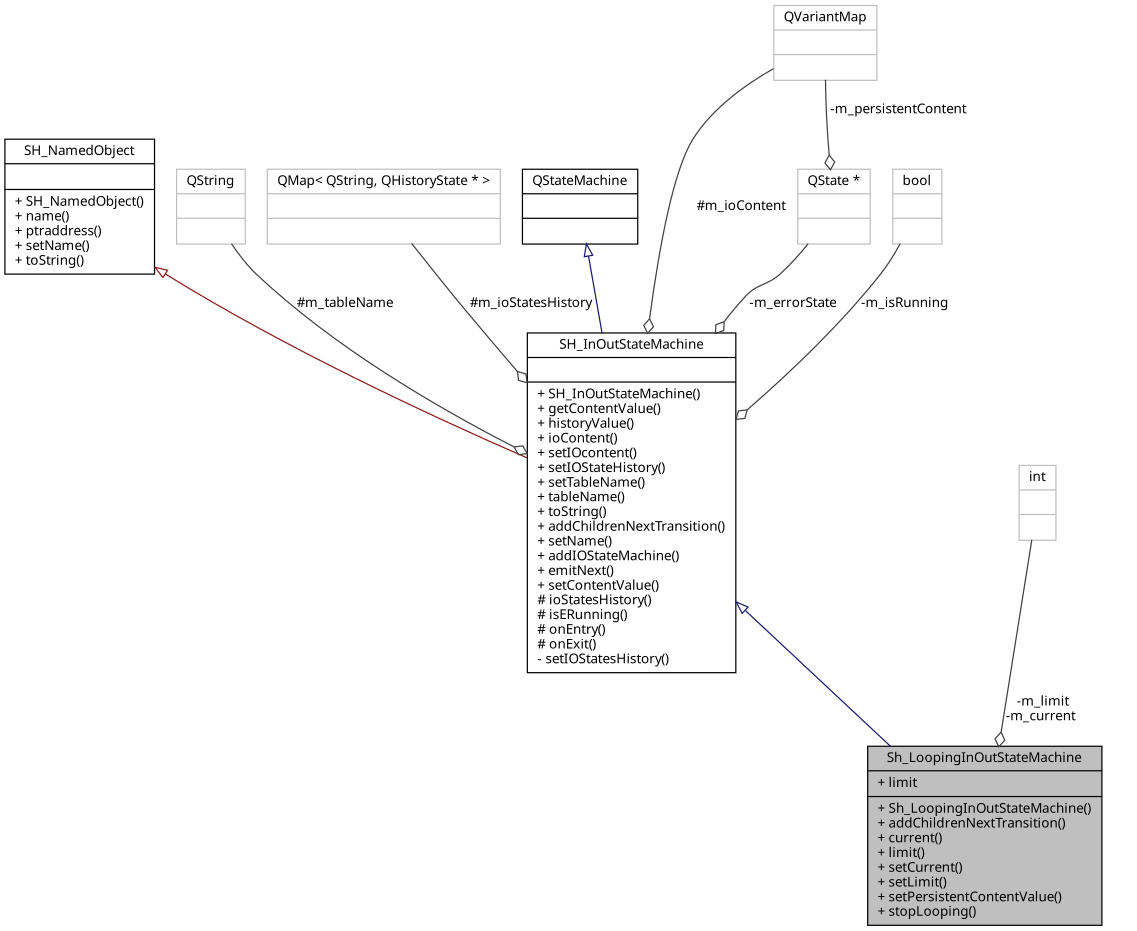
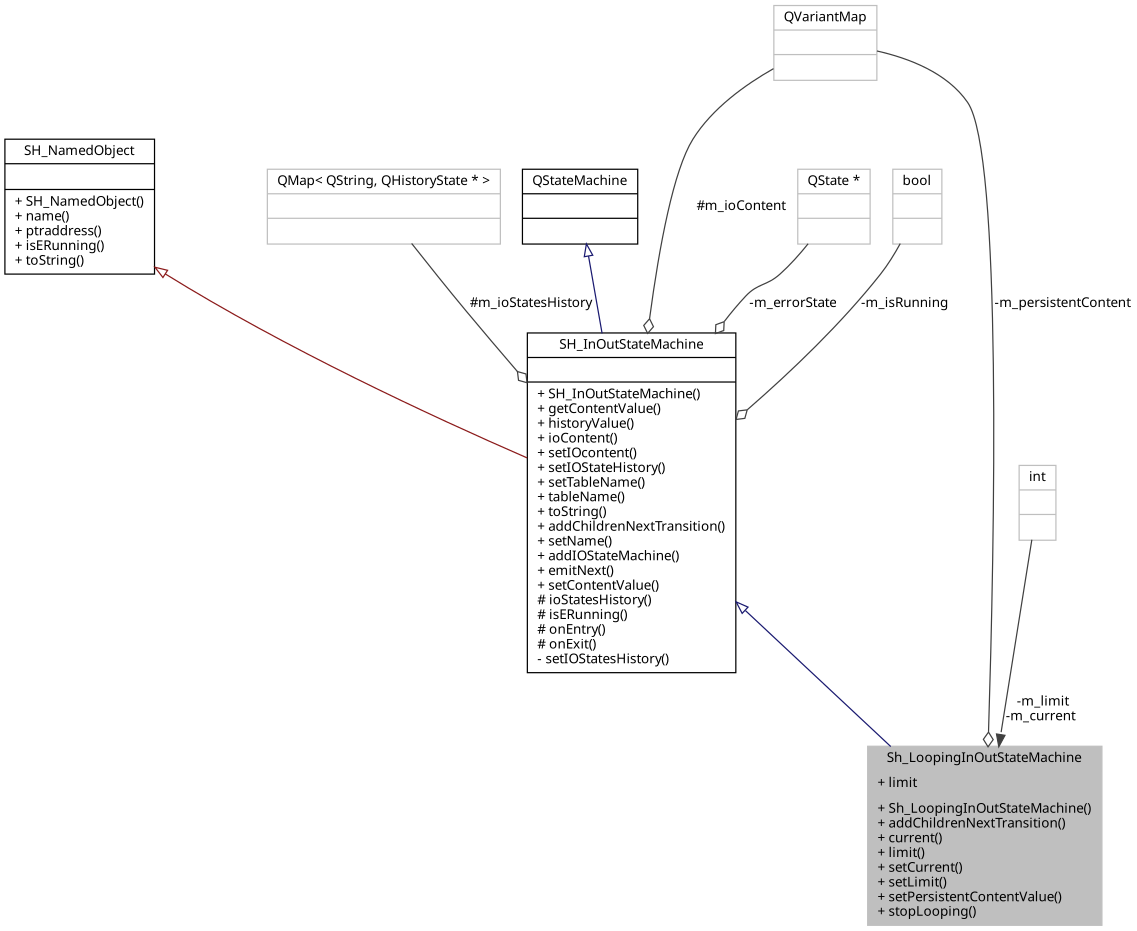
(827, 117) -> (993, 363)
(211, 207) -> none
(52, 246) -> (59, 246)
(1016, 636) -> (1016, 636)
(985, 836) -> (985, 836)
